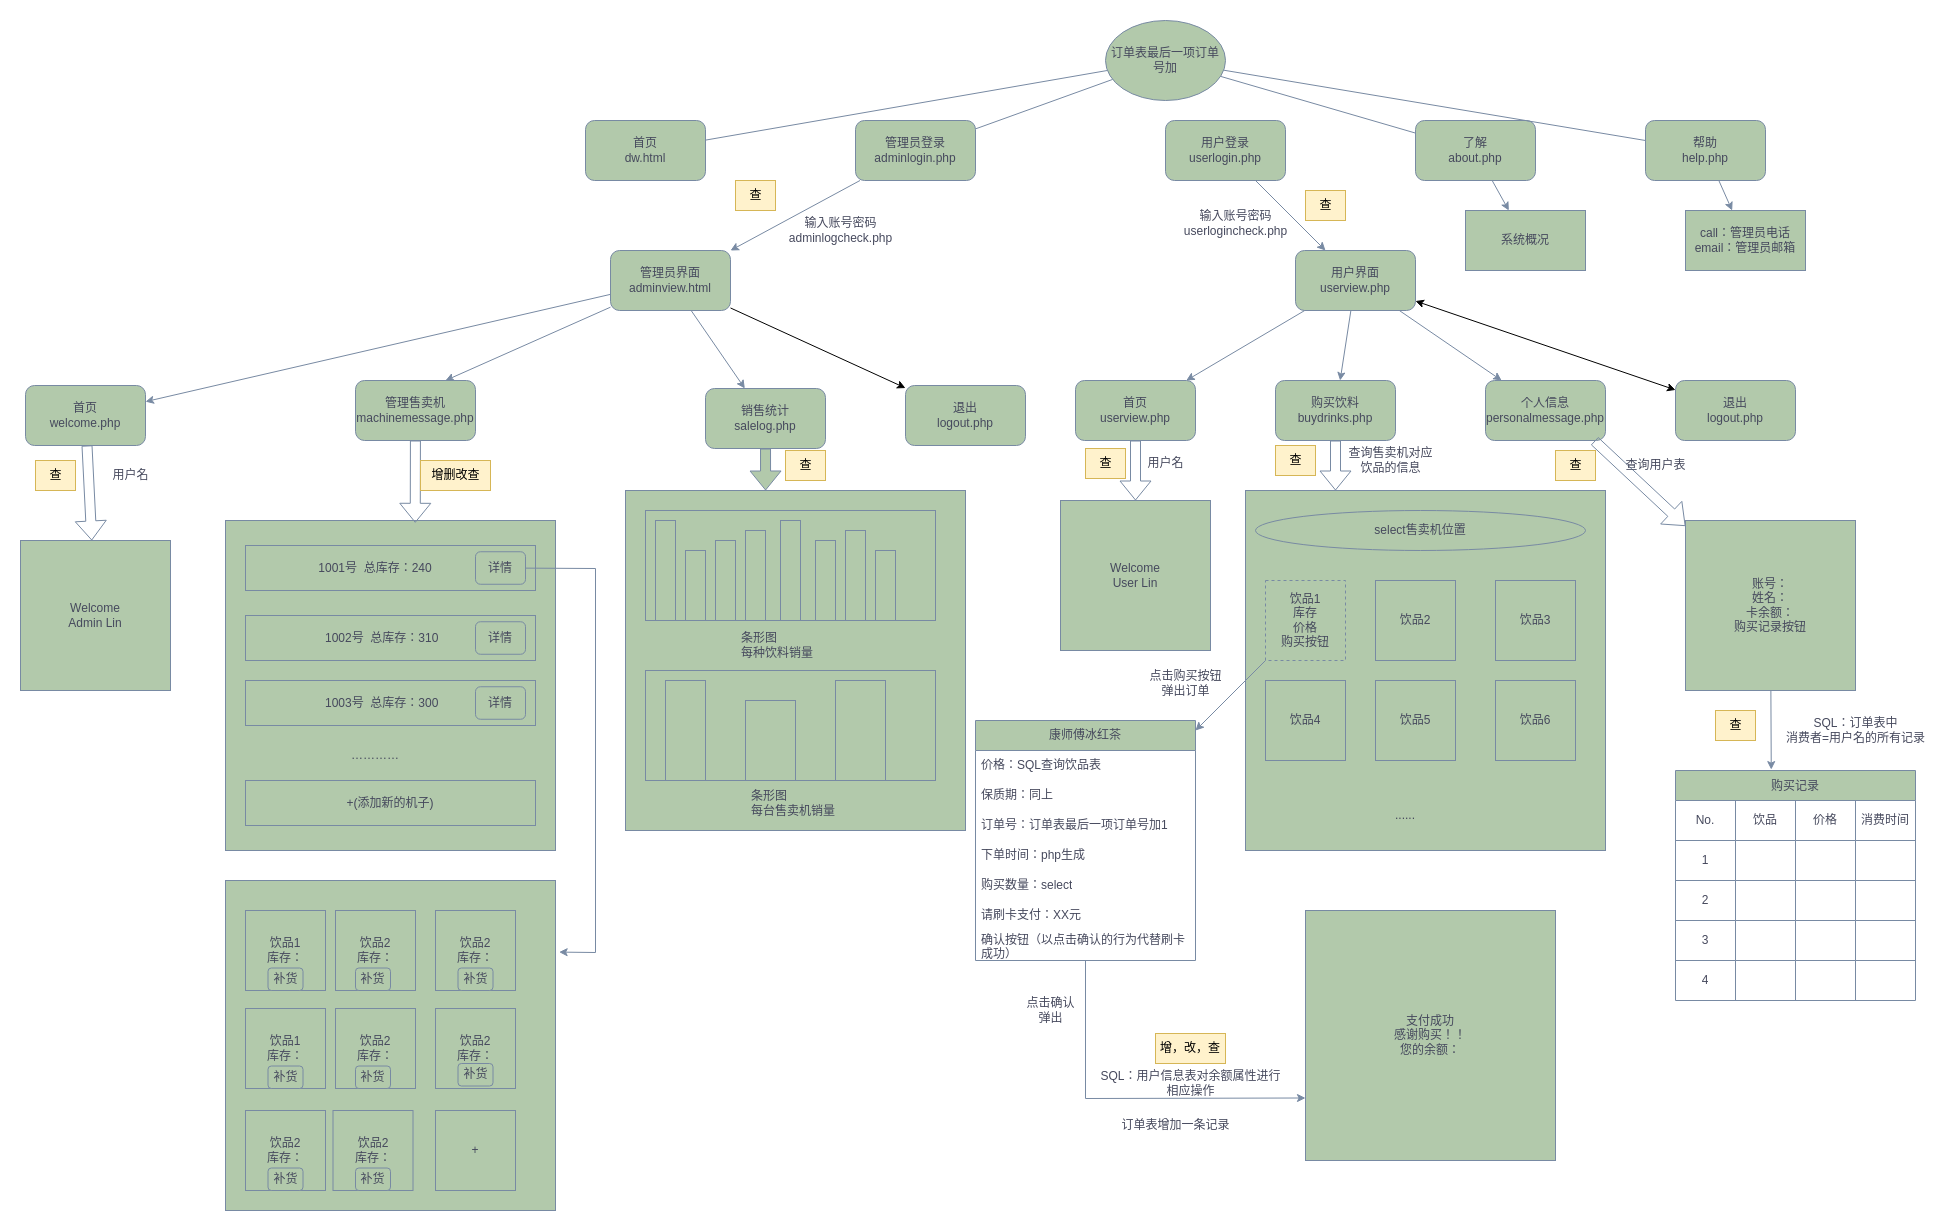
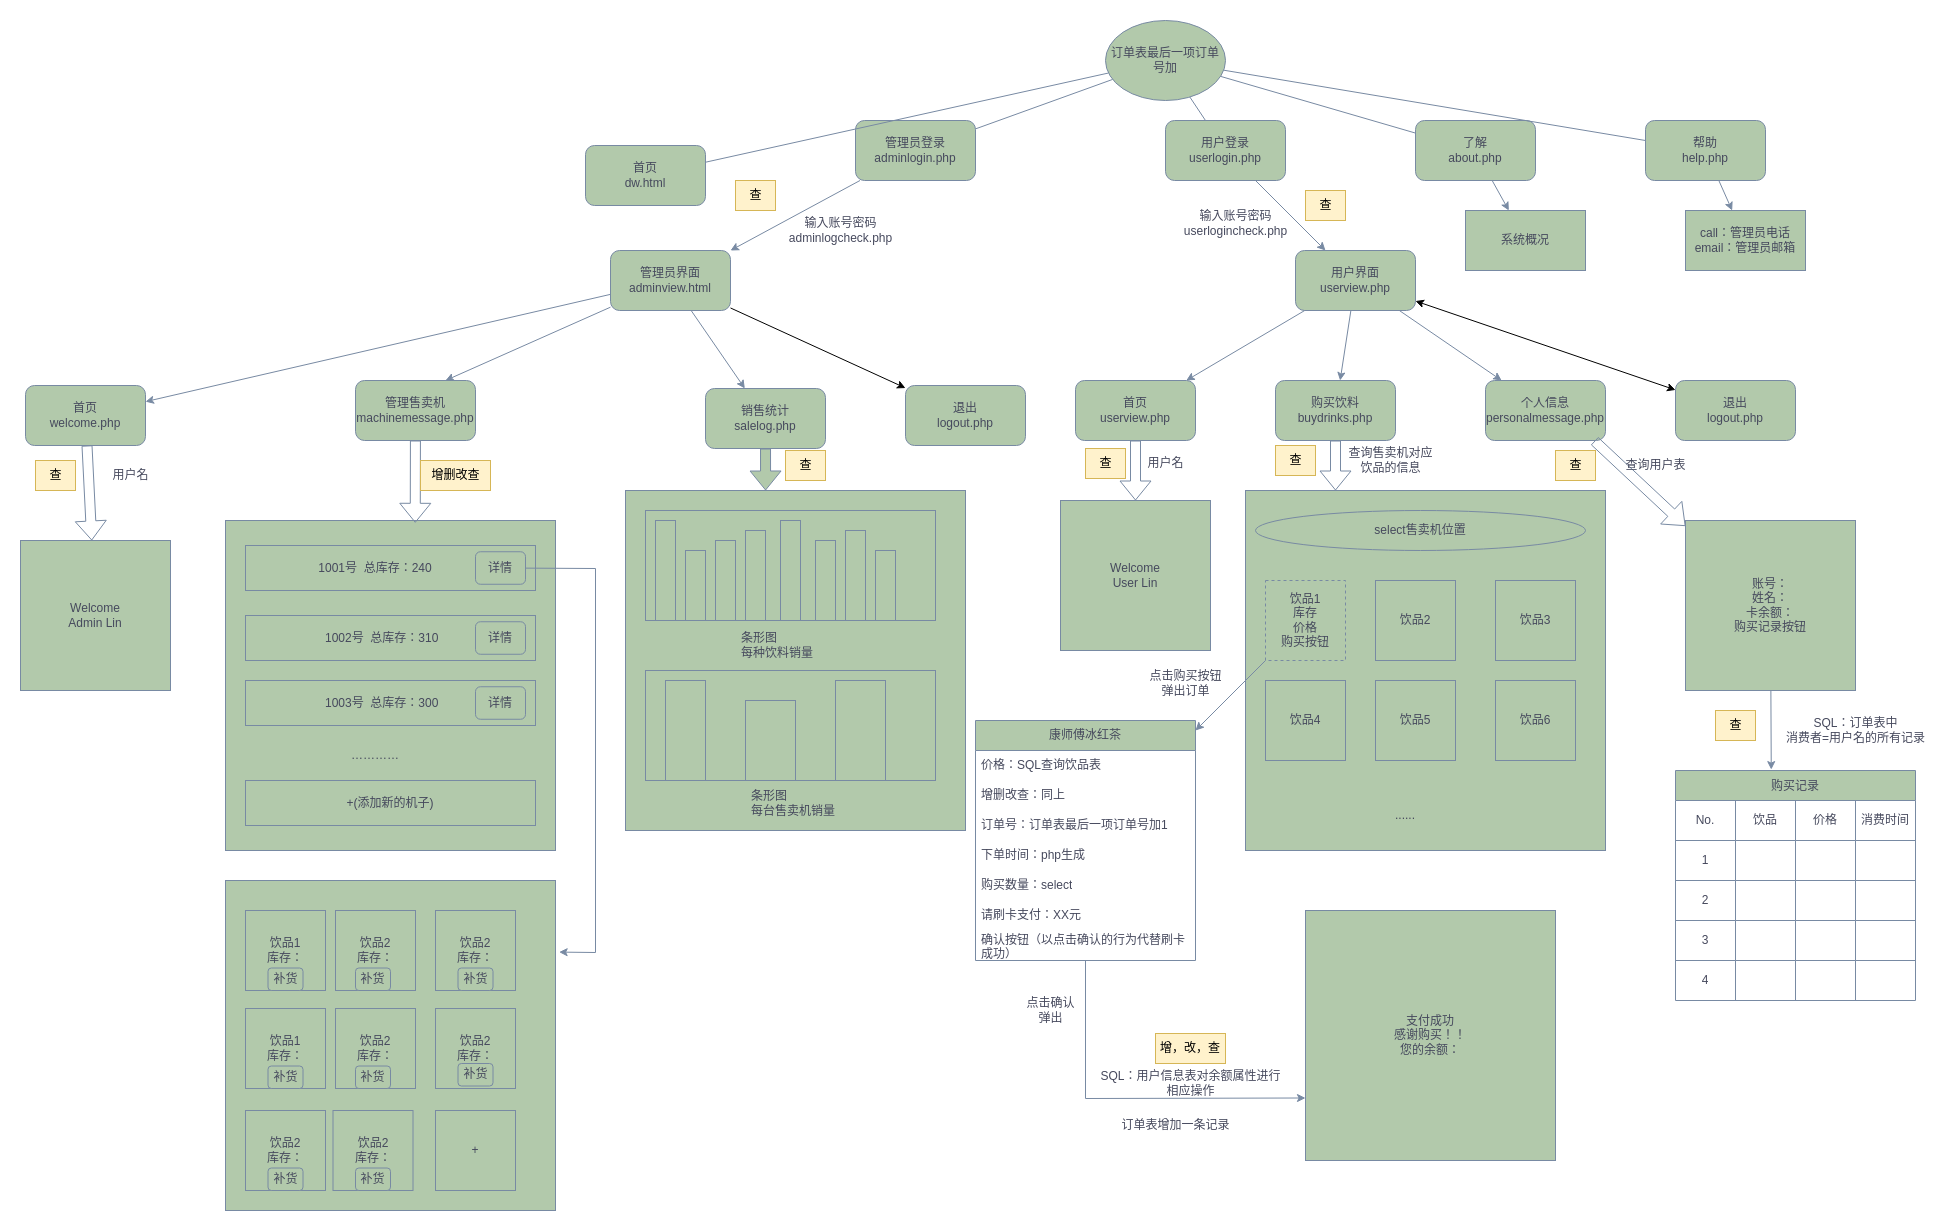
none -> (1198, 109)
(646, 151) -> (646, 176)
(1018, 796) -> (1024, 796)
